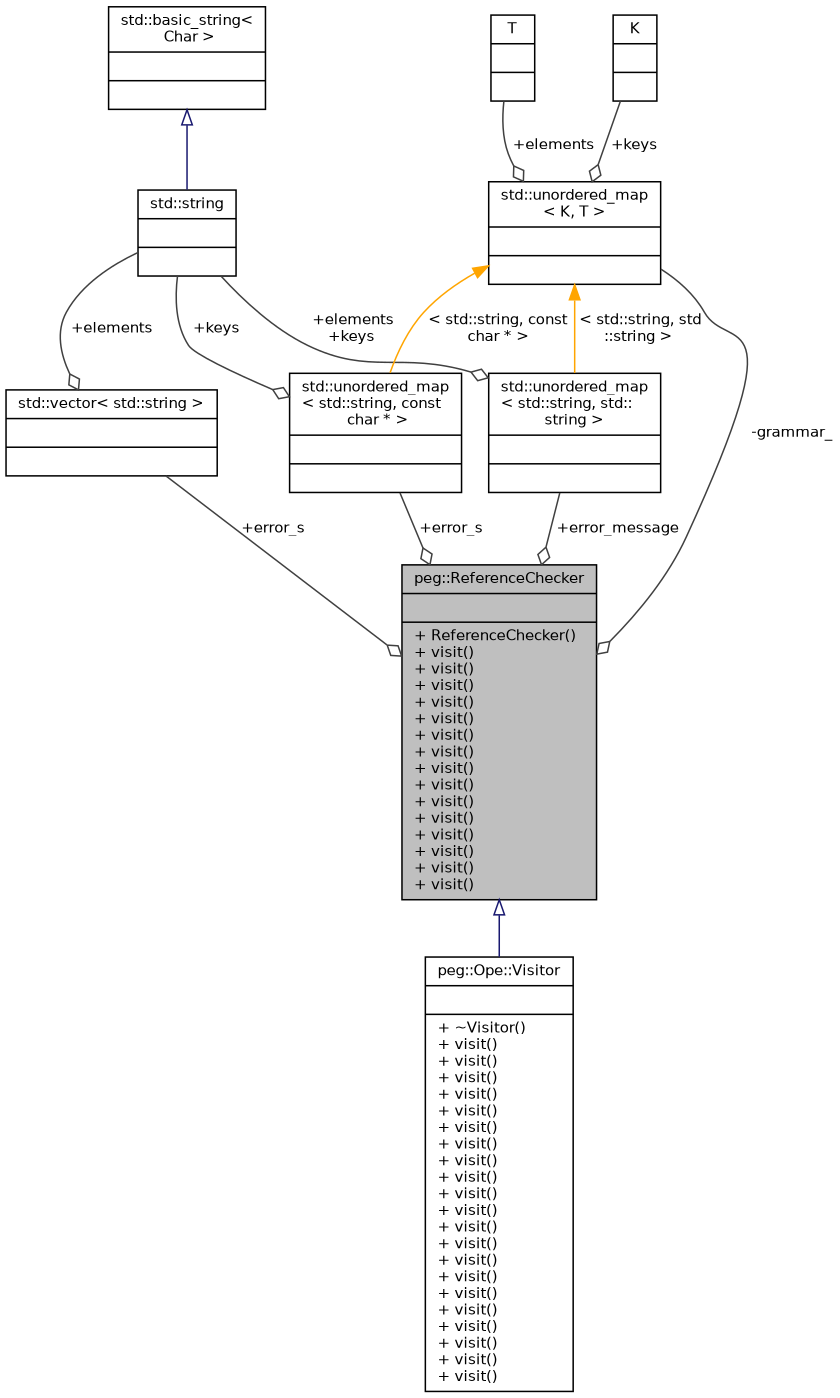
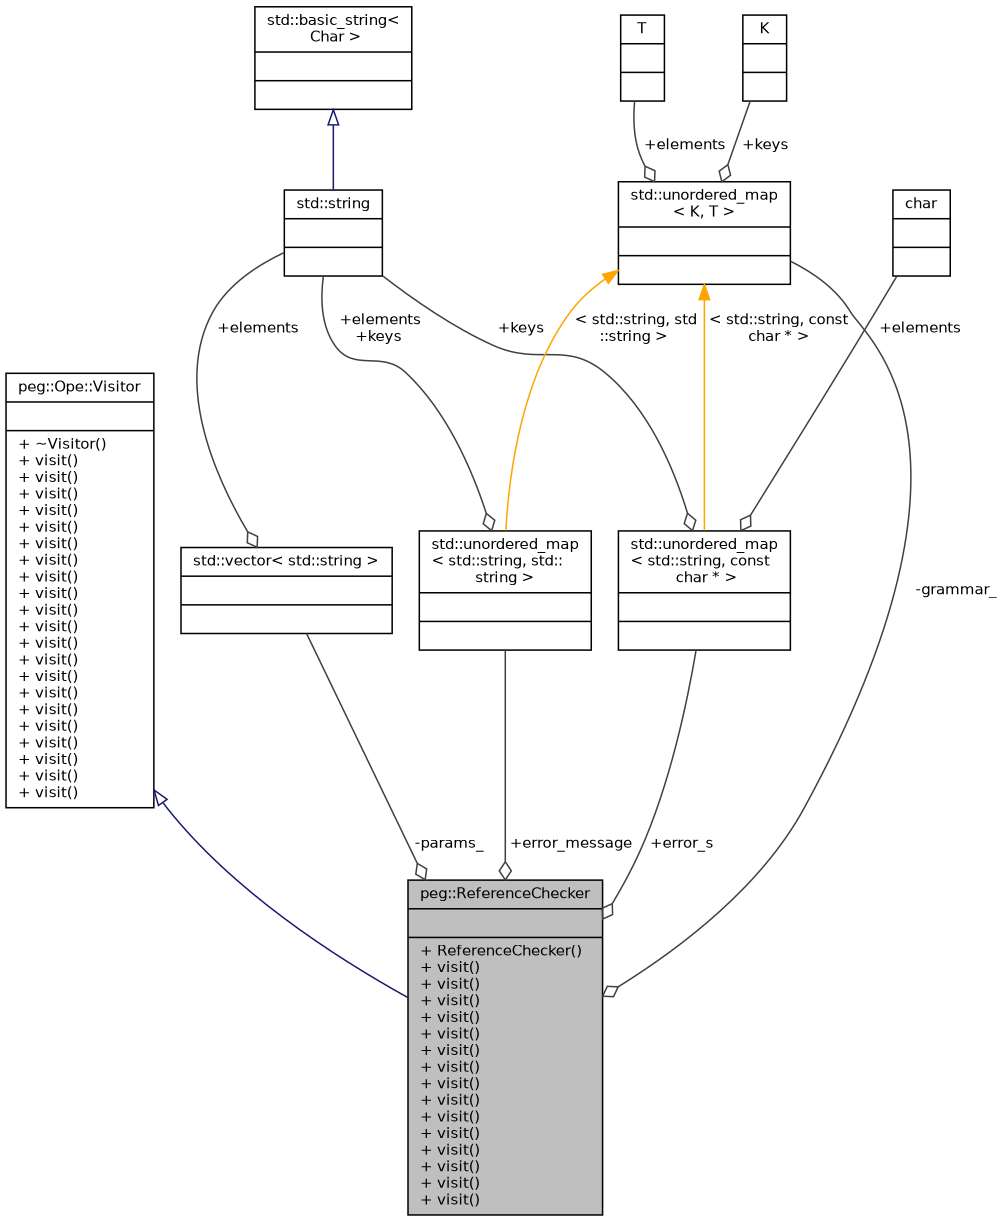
none -> (922, 233)
(272, 529) -> (447, 844)
(499, 936) -> (276, 912)
